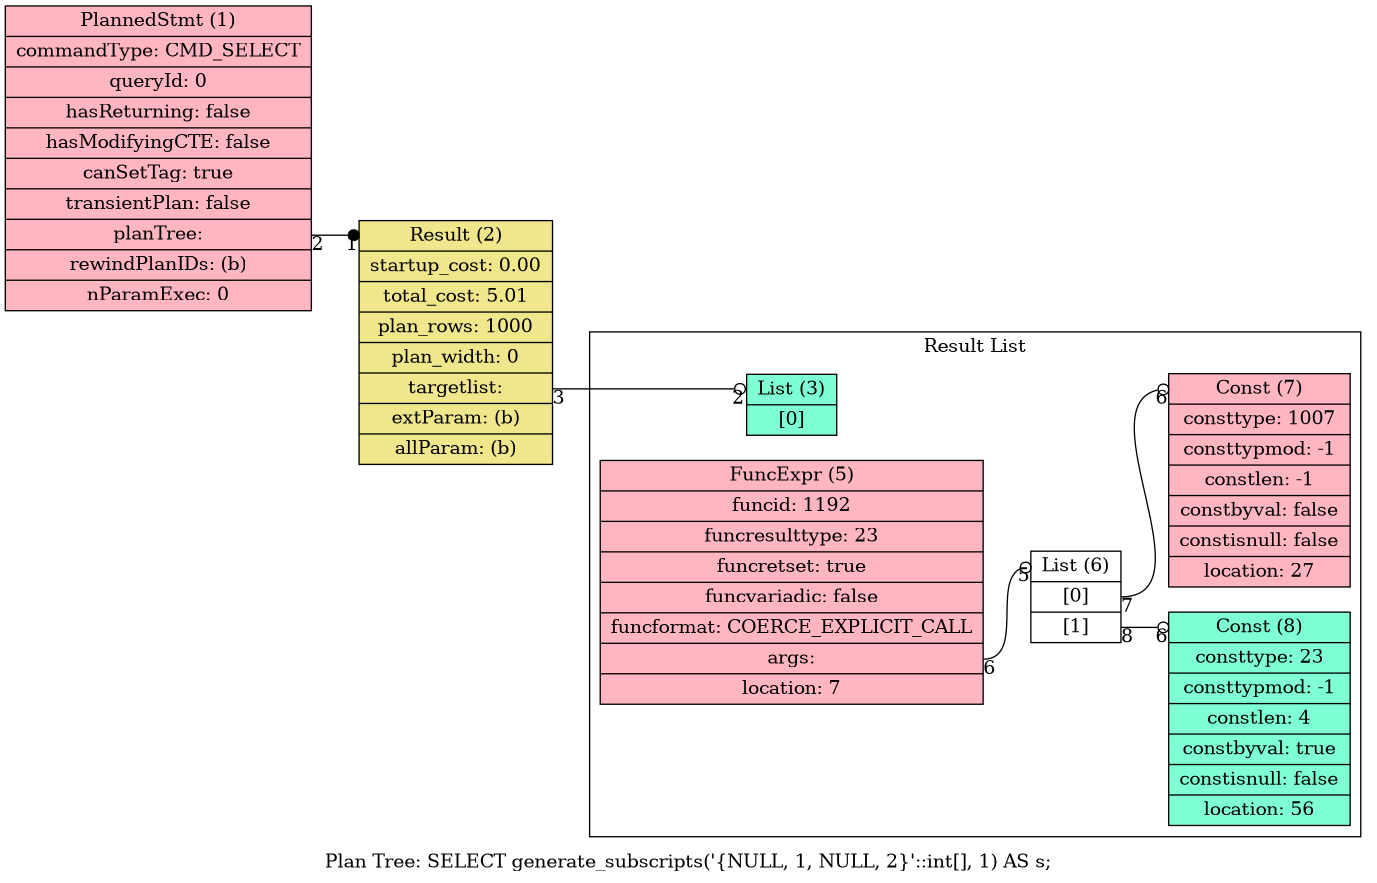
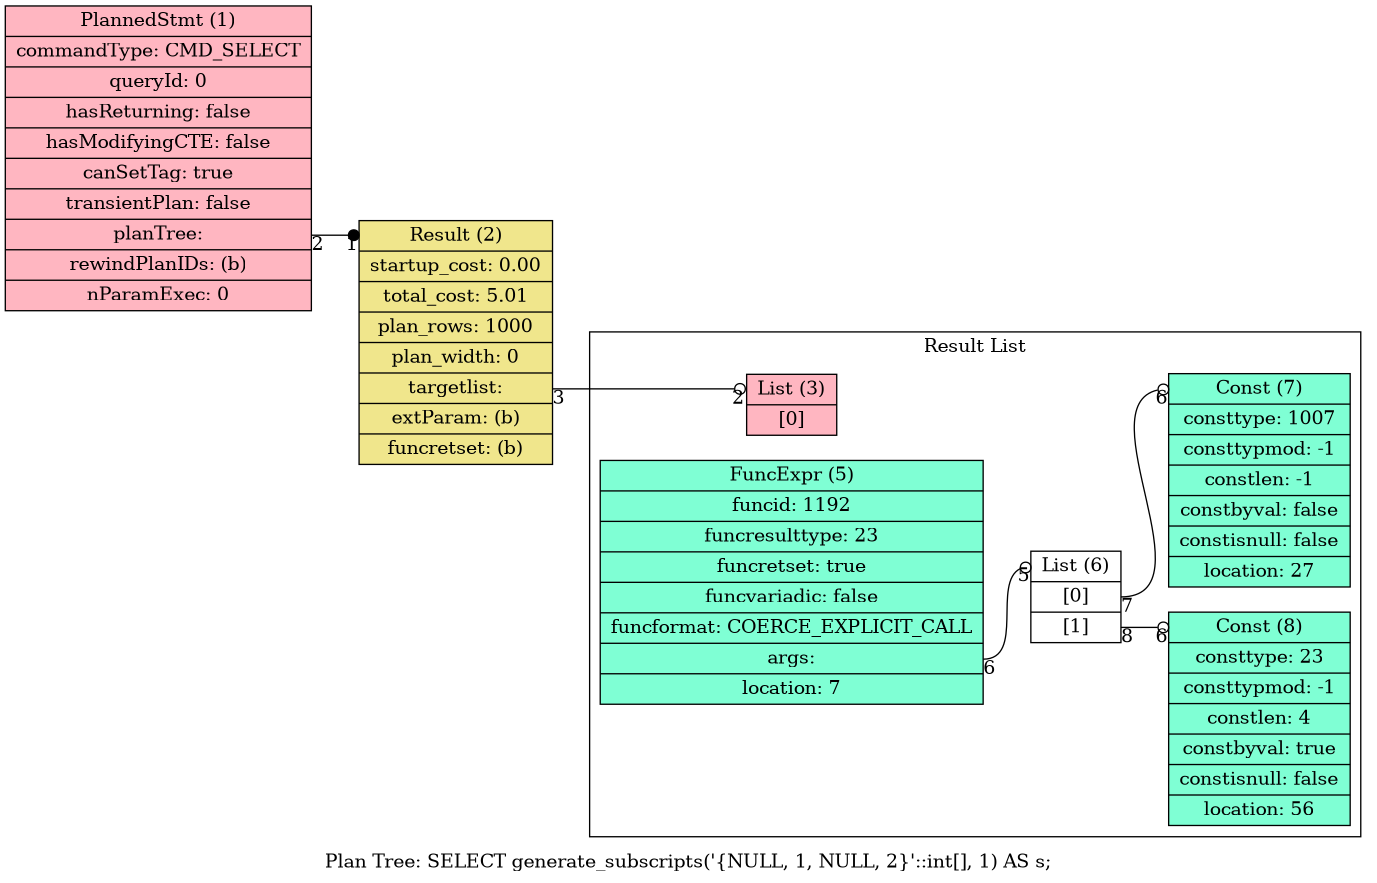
(792, 405) -> (792, 405)
(456, 449) -> (456, 449)
(1259, 480) -> (1259, 480)
(792, 582) -> (792, 582)
